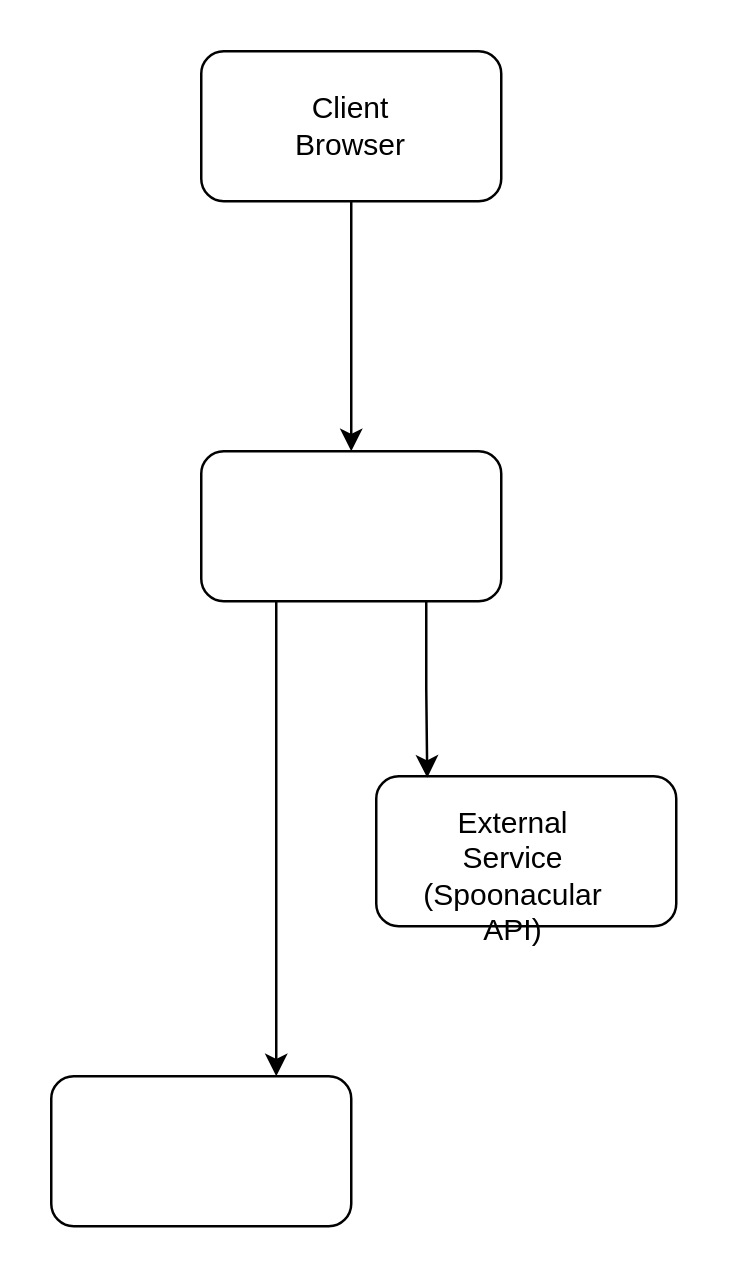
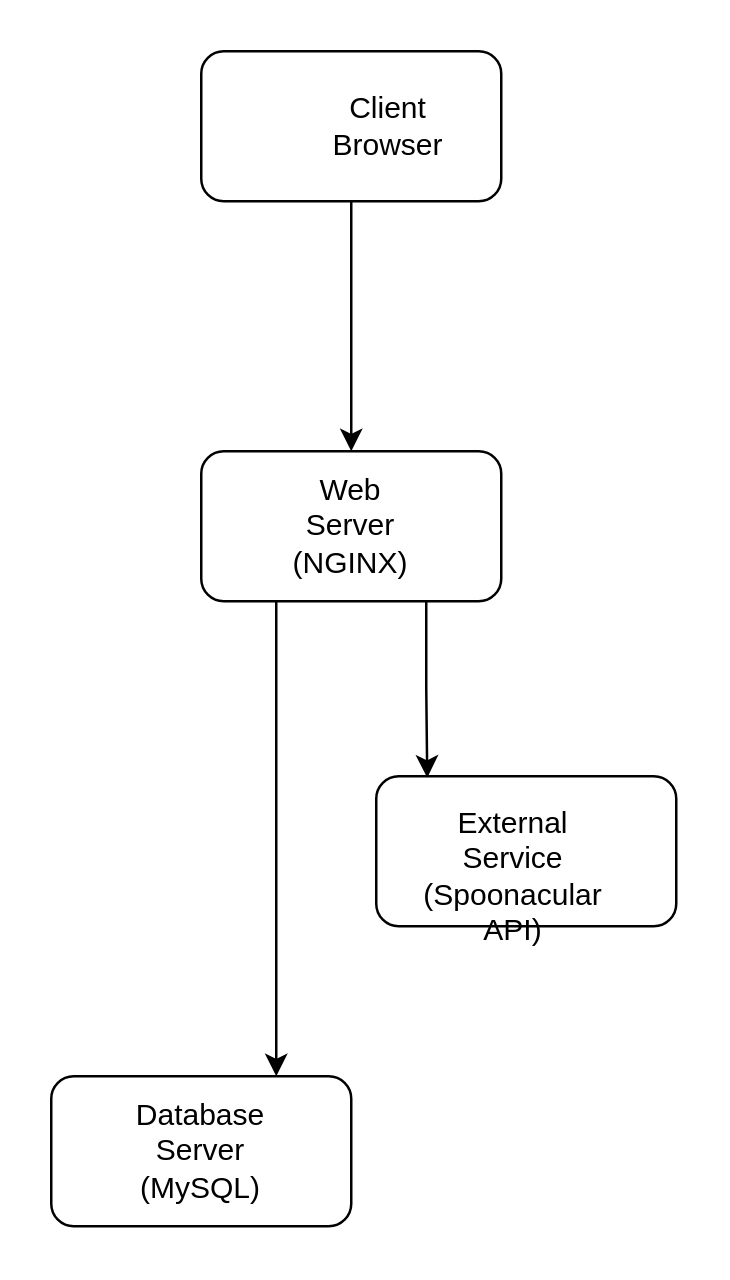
(351, 126) -> (389, 126)
none -> (351, 526)
none -> (201, 1151)
